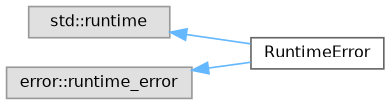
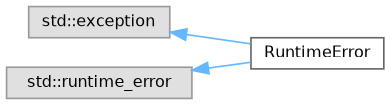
(99, 22) -> (99, 22)
(99, 83) -> (99, 83)
